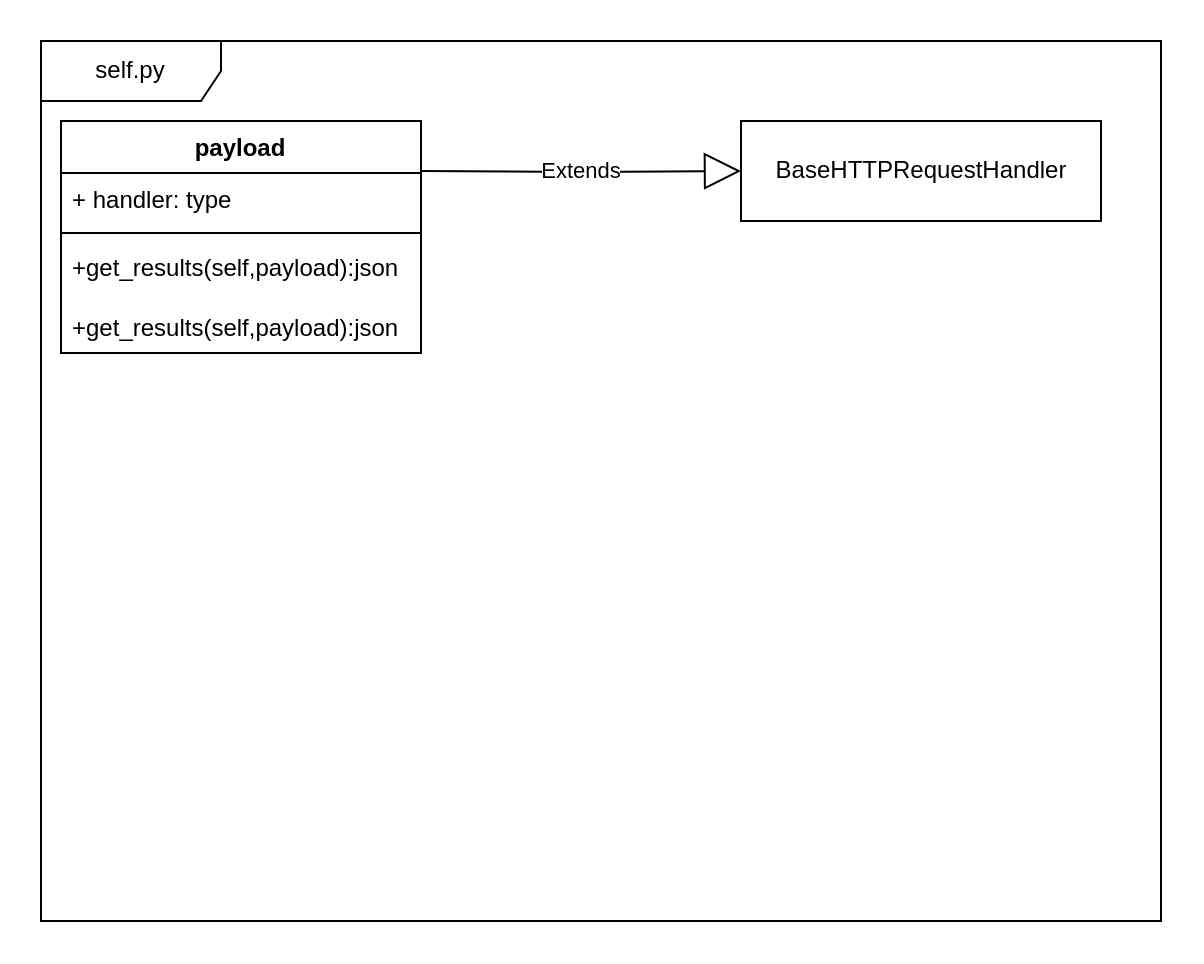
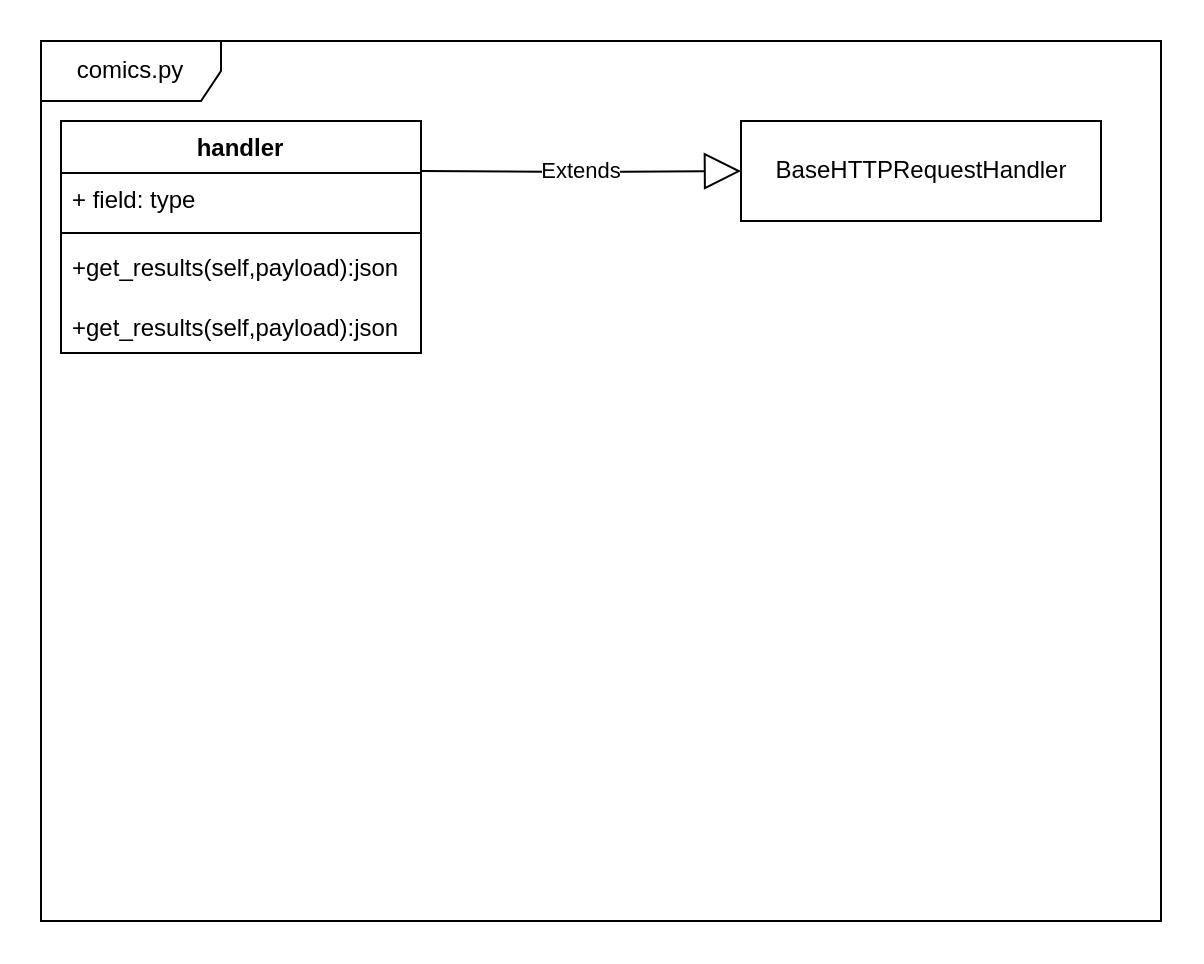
(131, 71) -> (131, 71)
(240, 148) -> (240, 148)
(160, 200) -> (144, 200)
